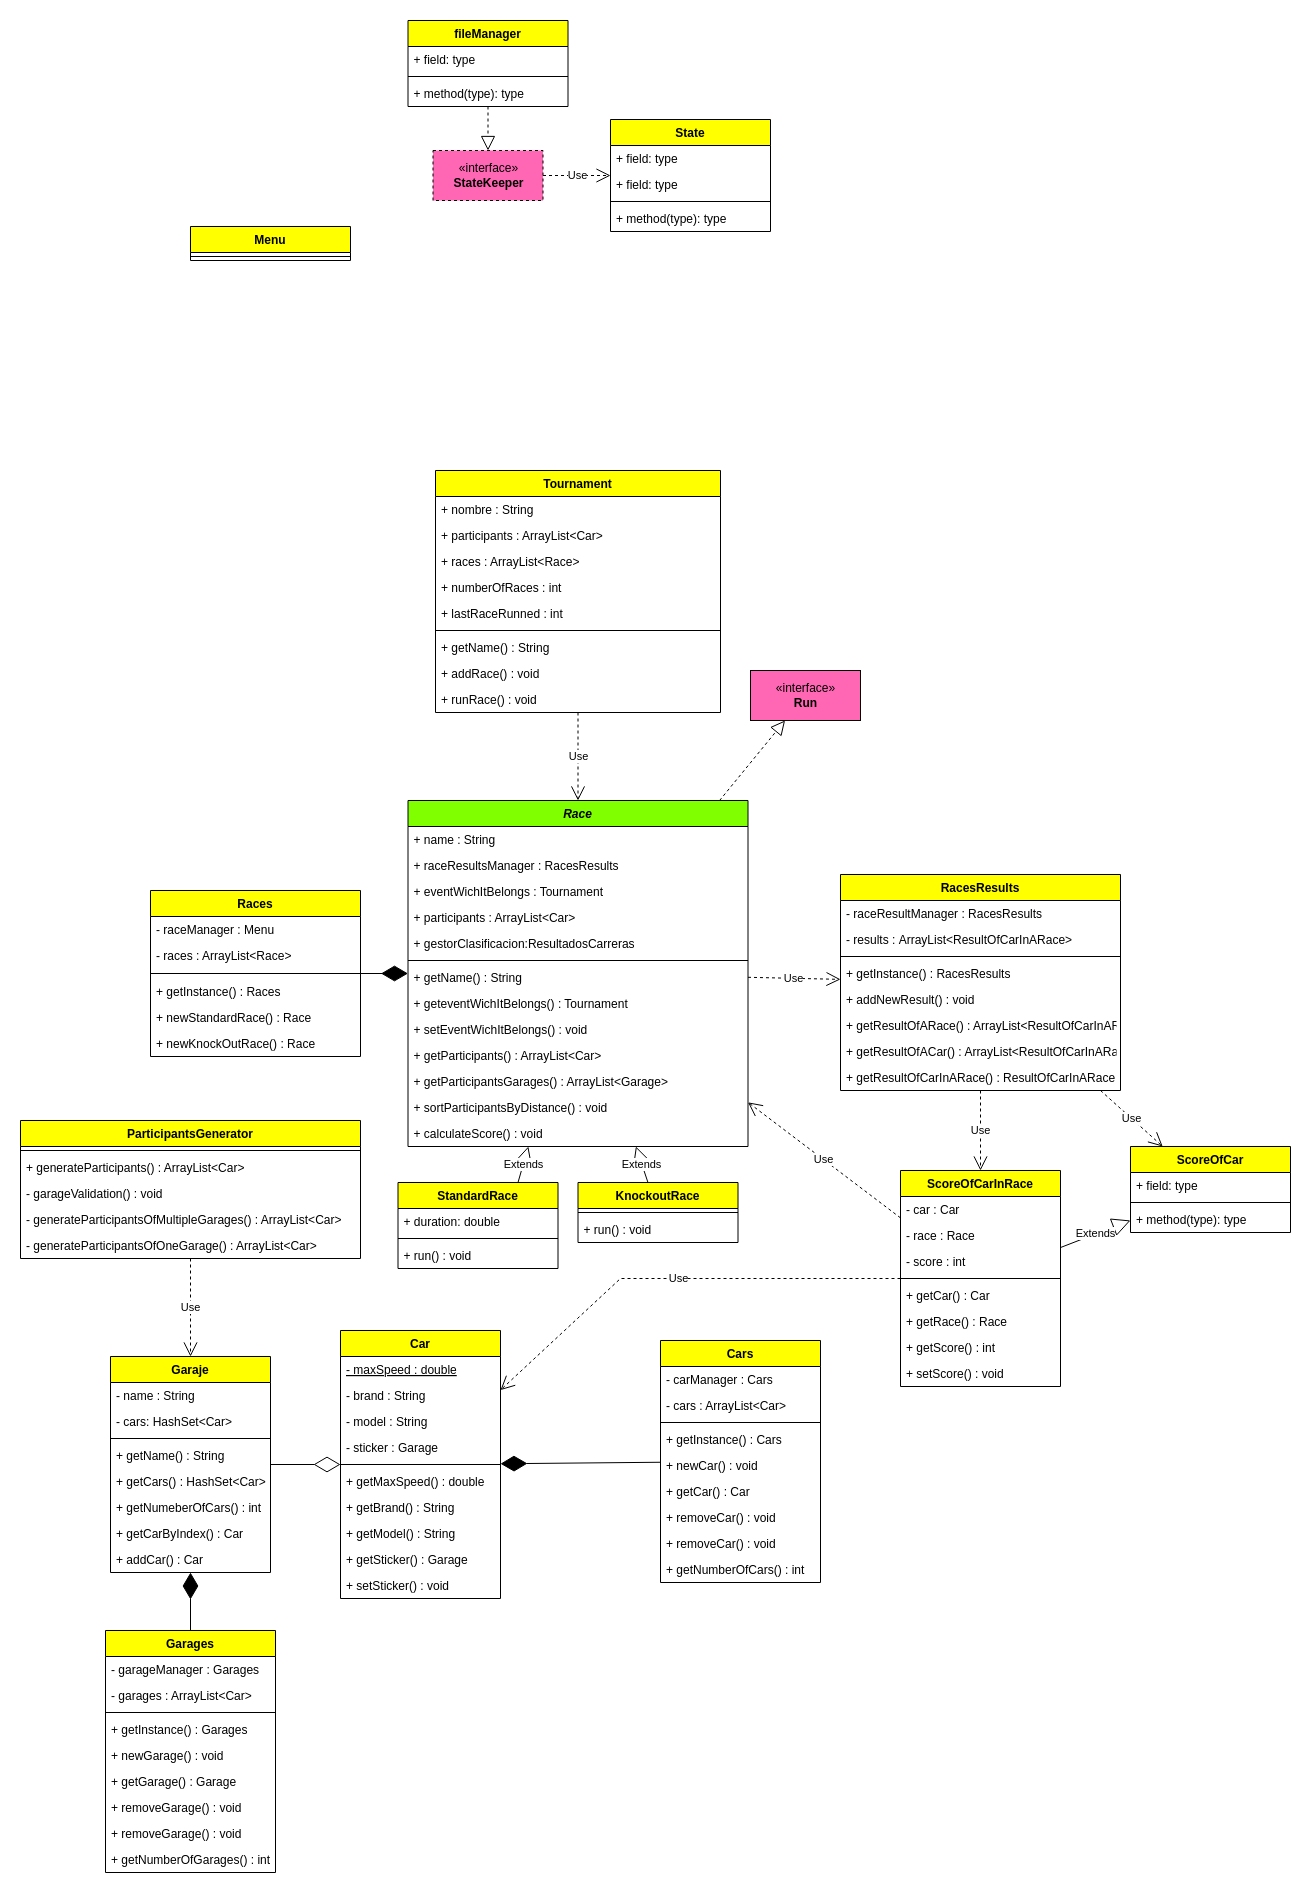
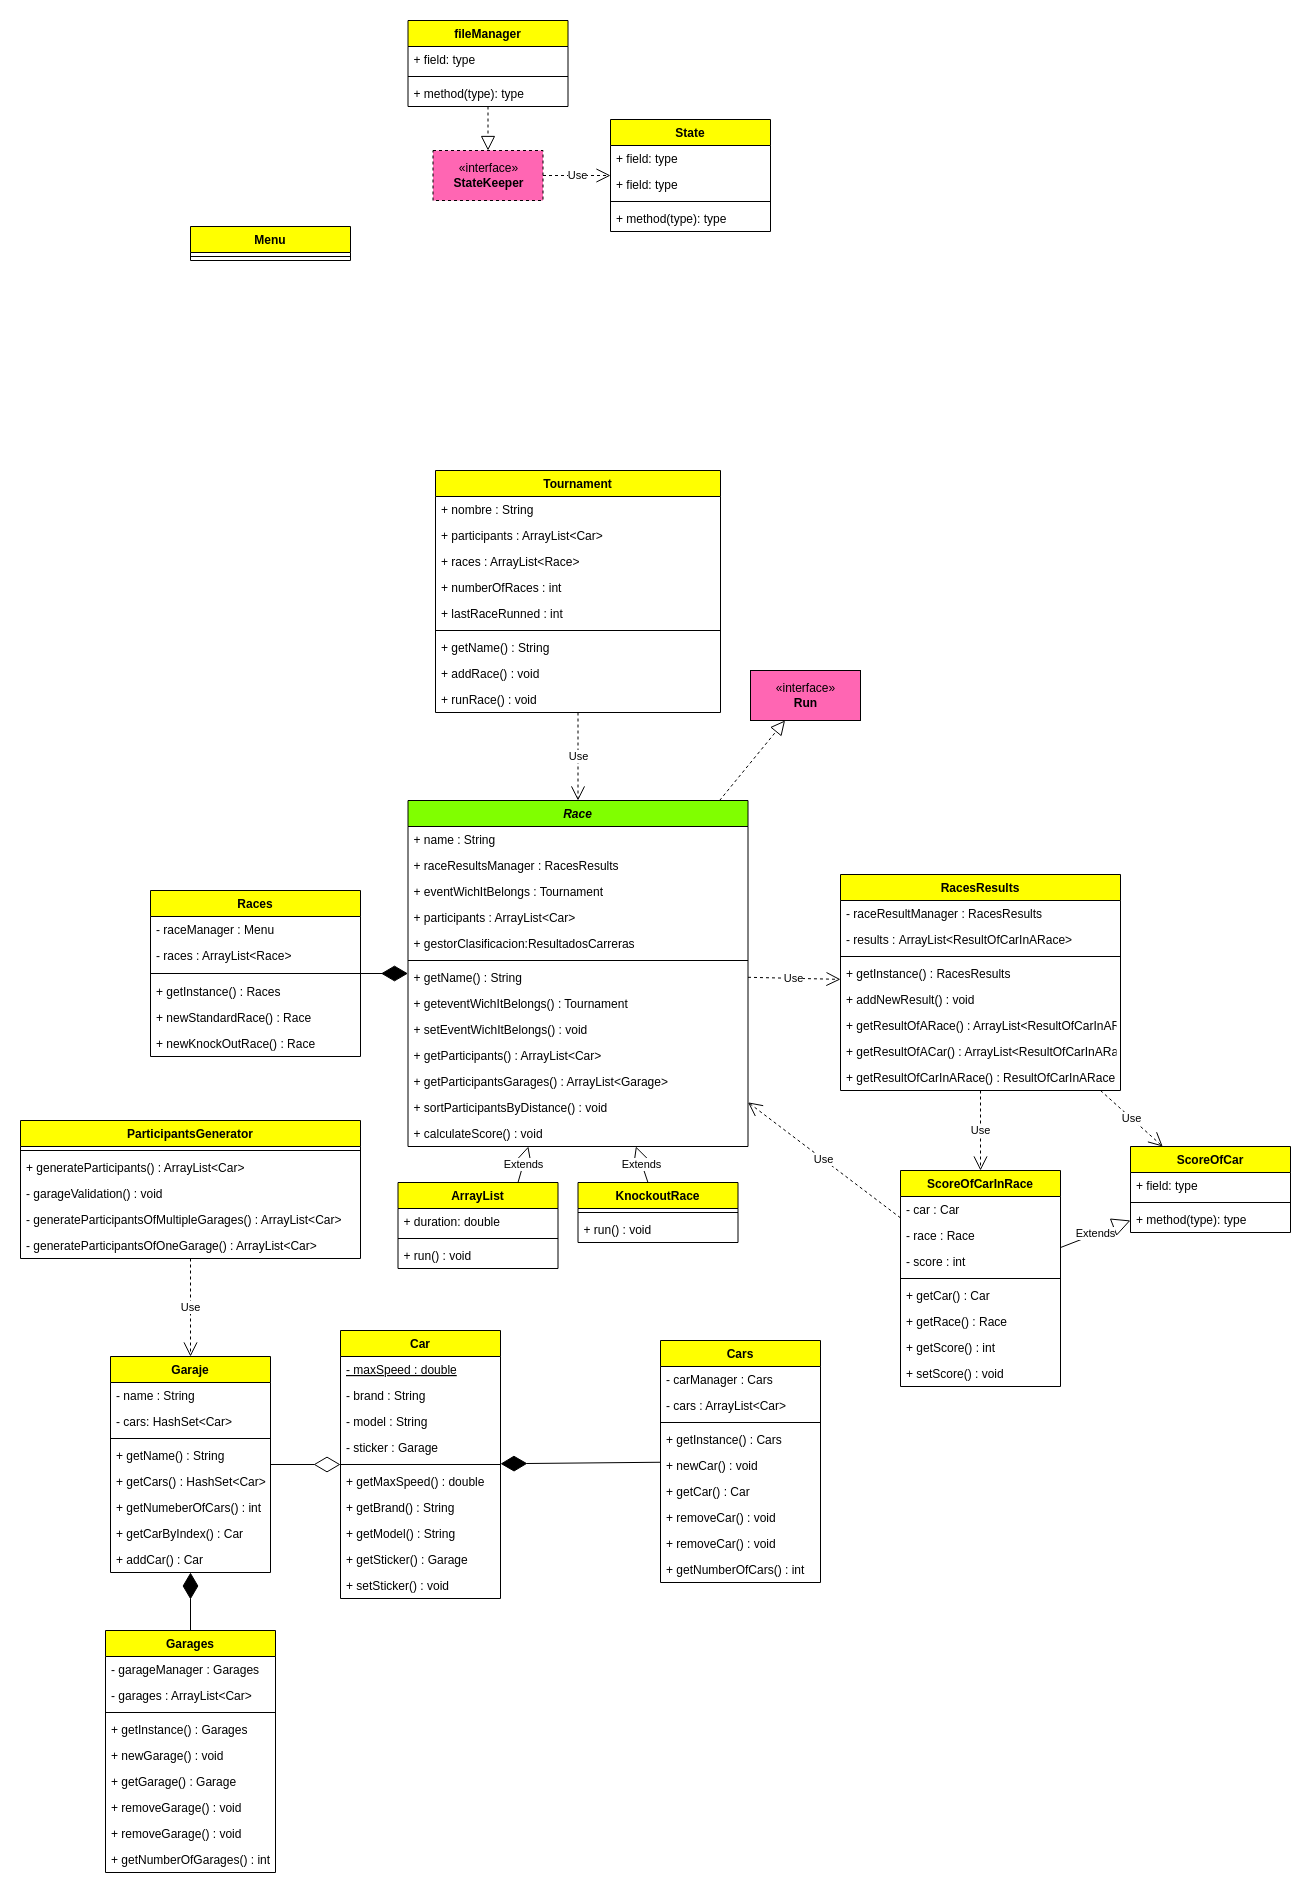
(478, 1196) -> (478, 1196)
(680, 1279) -> none
